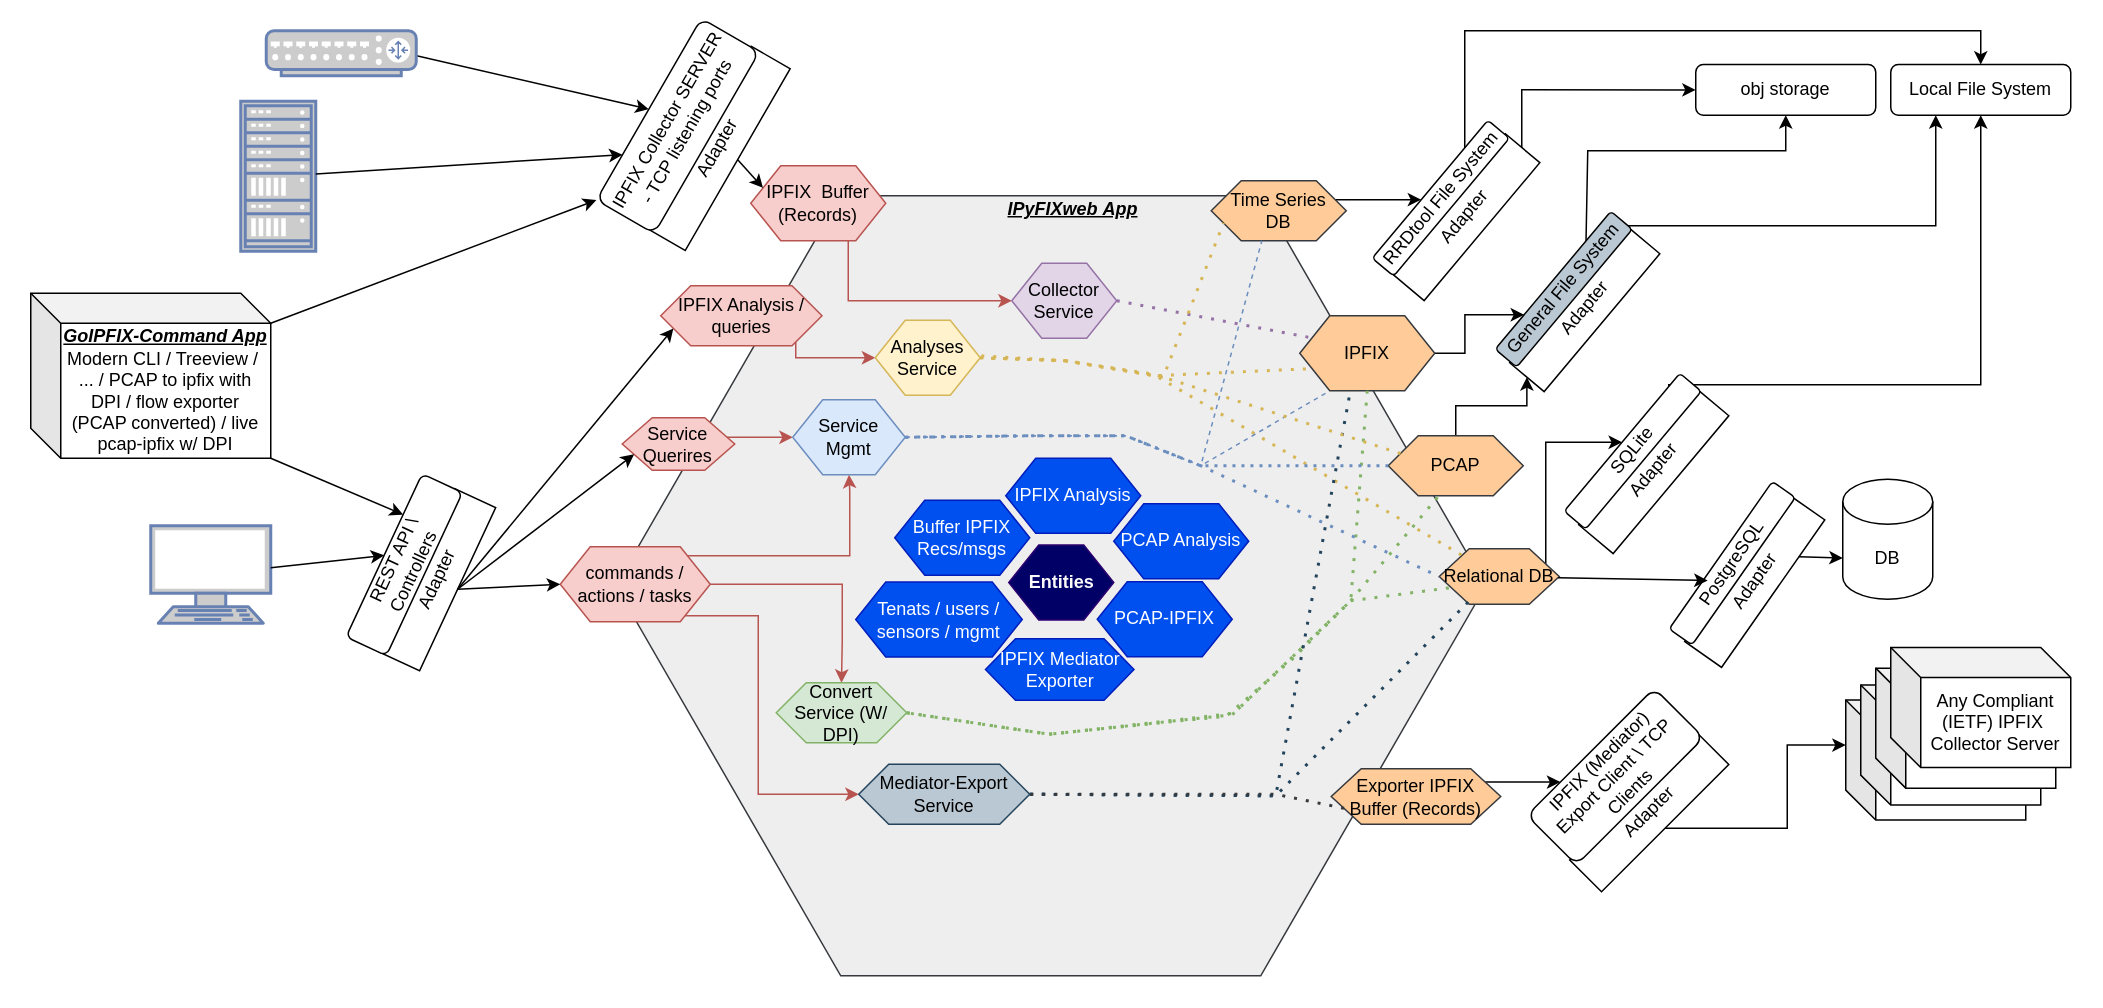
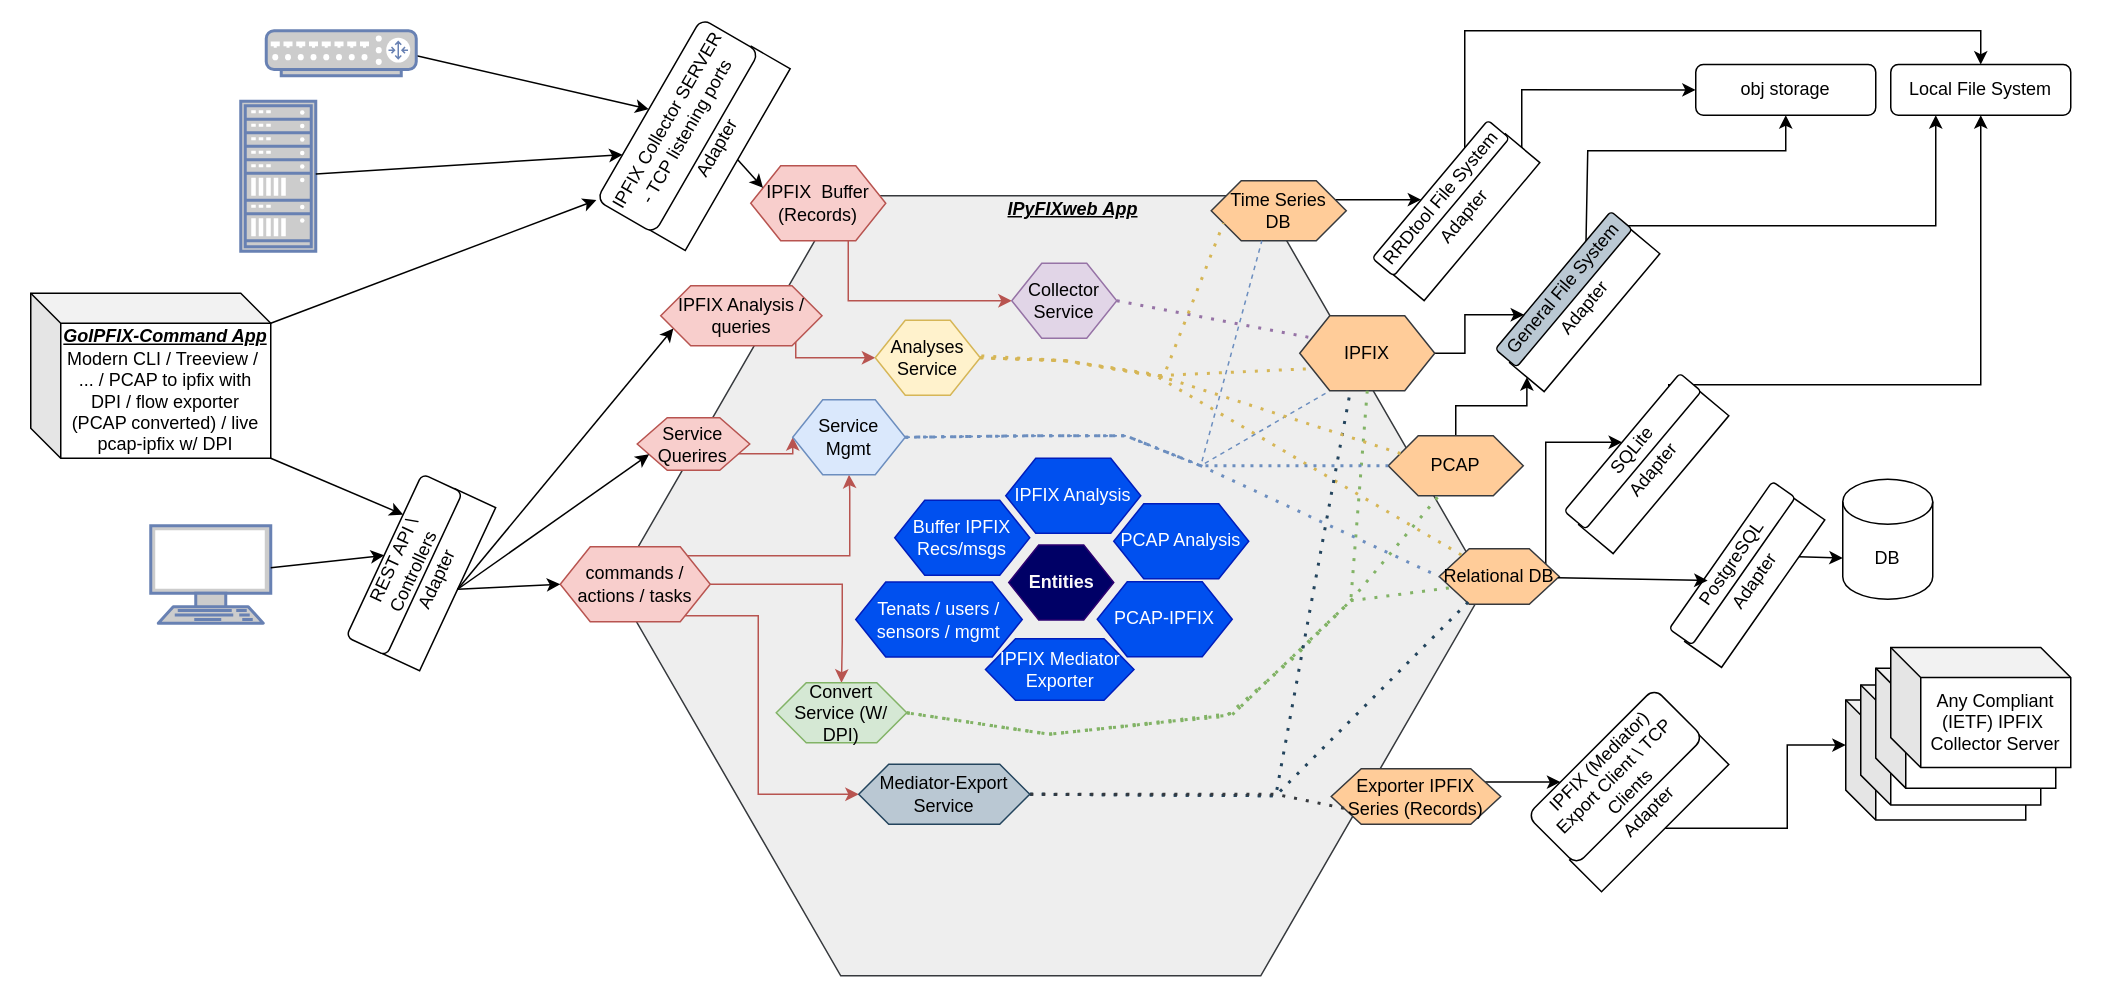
(678, 444) -> (693, 444)
(1416, 797) -> (1416, 797)
